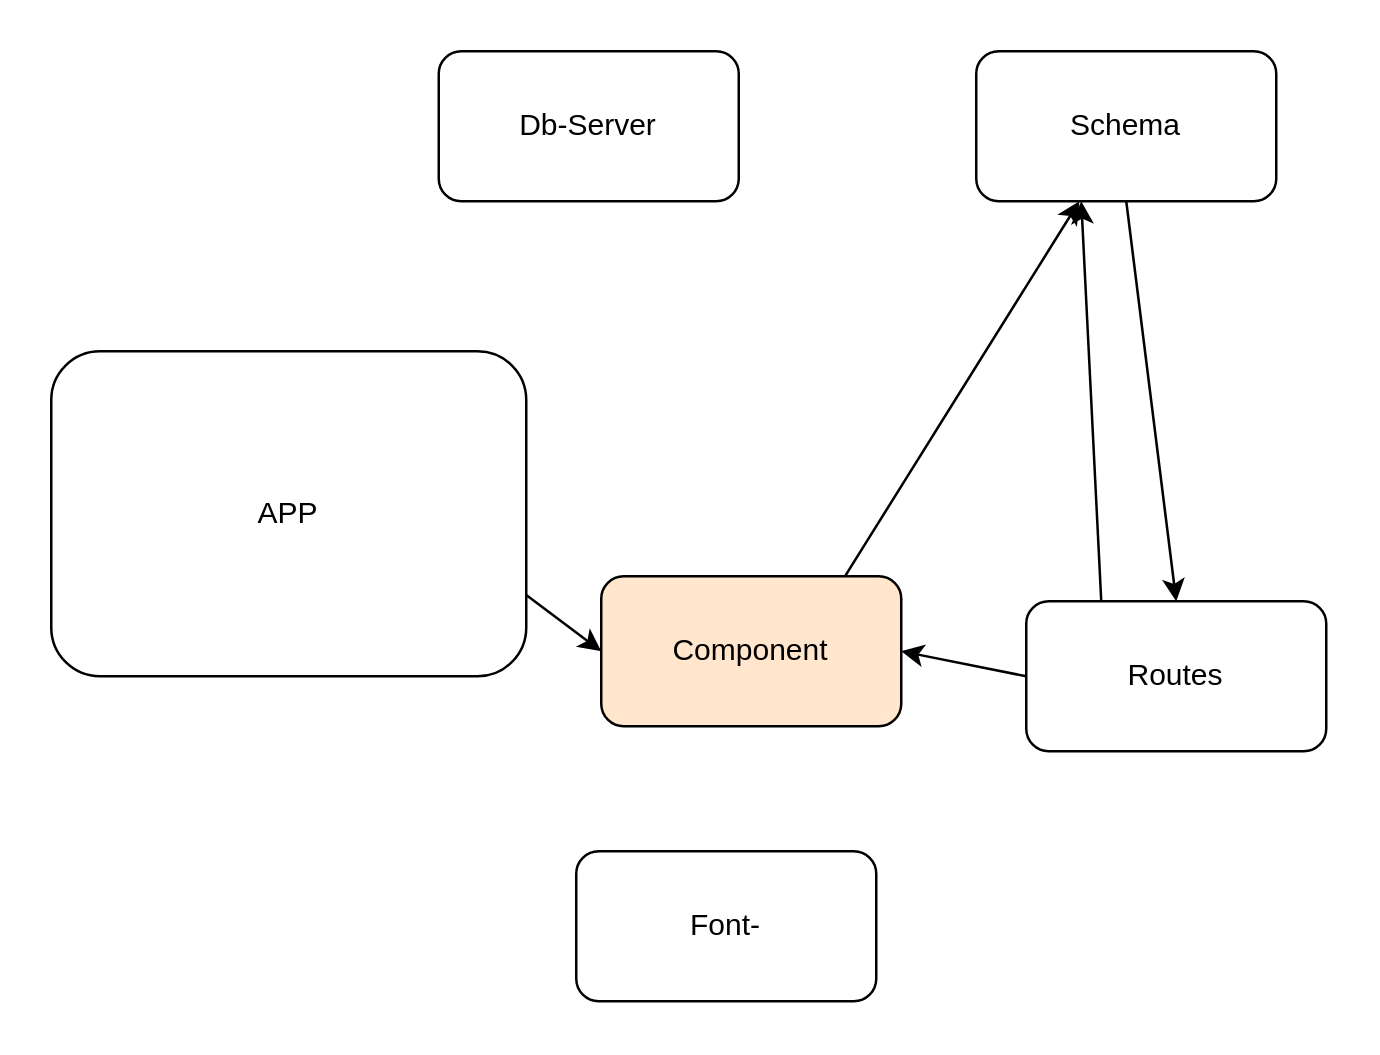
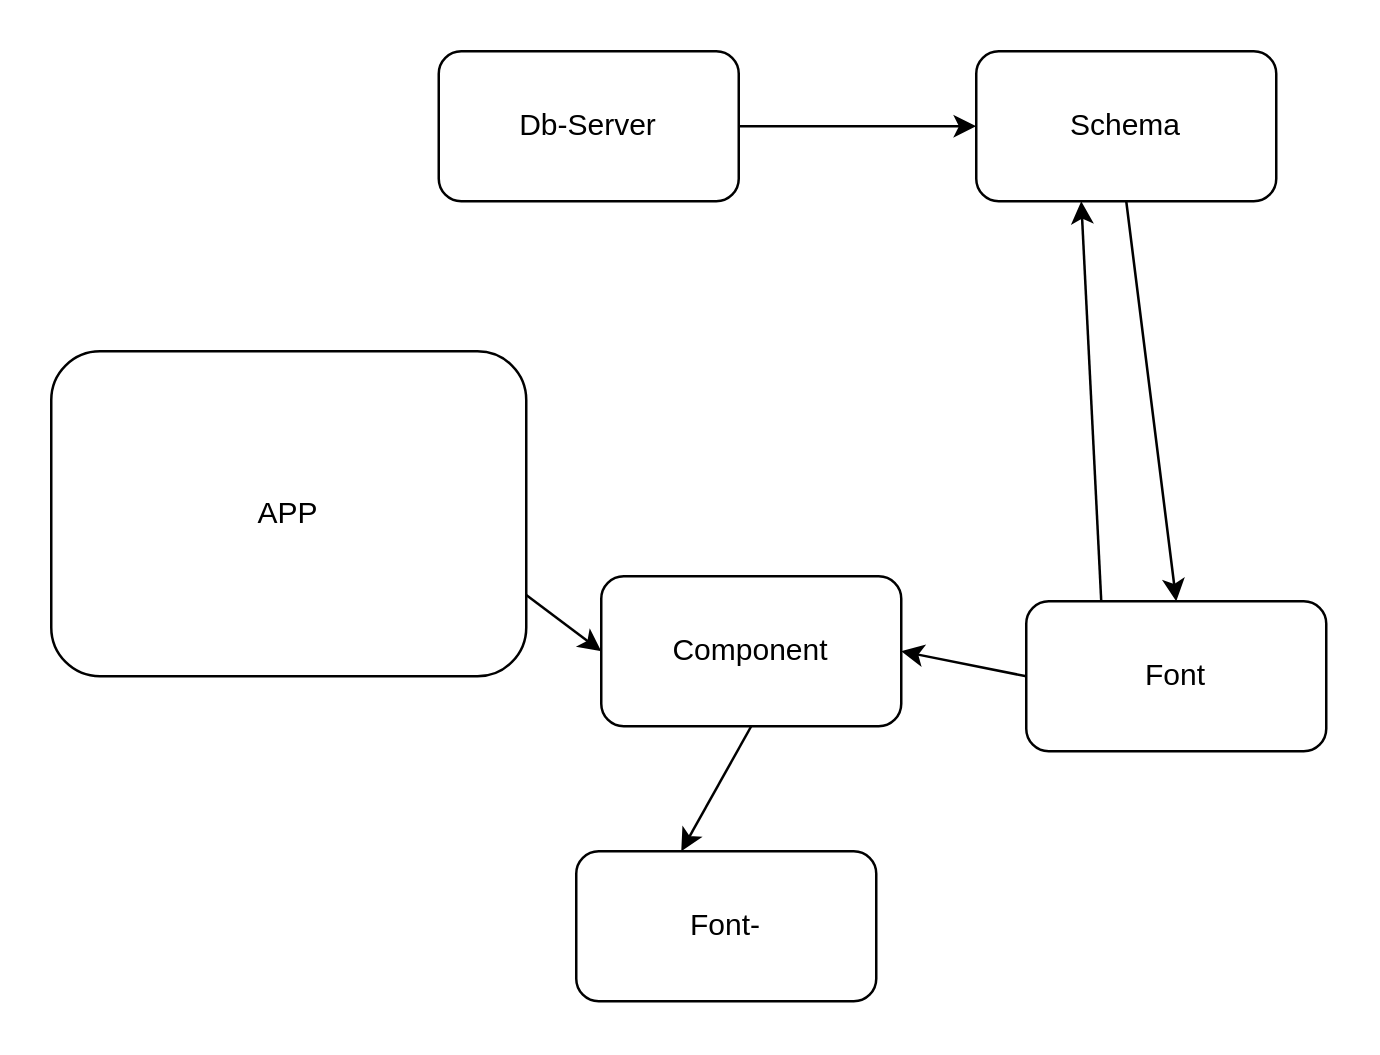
none -> (849, 126)
(958, 395) -> (720, 781)
(751, 651) -> (751, 651)
(1176, 676) -> (1176, 676)
